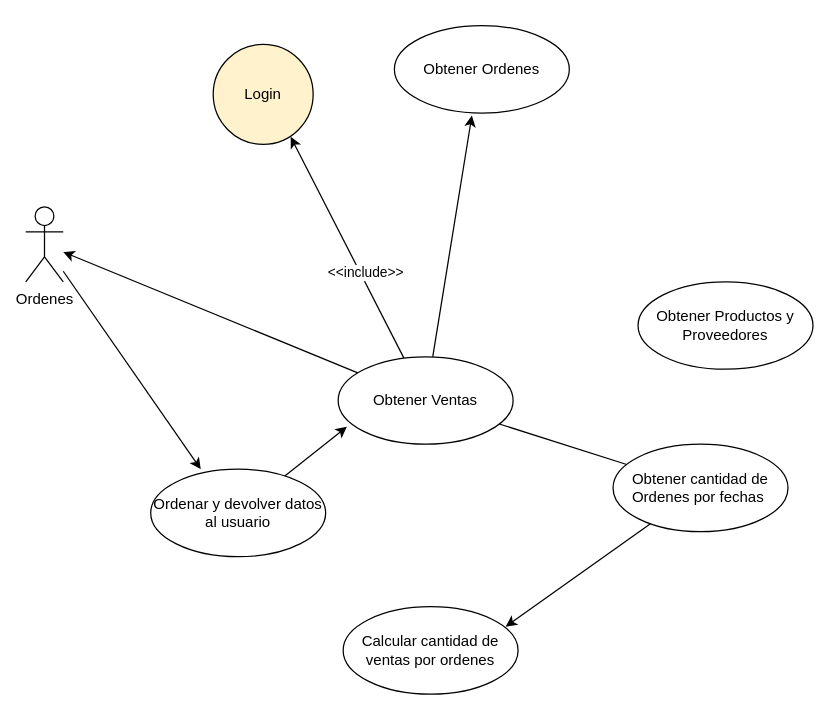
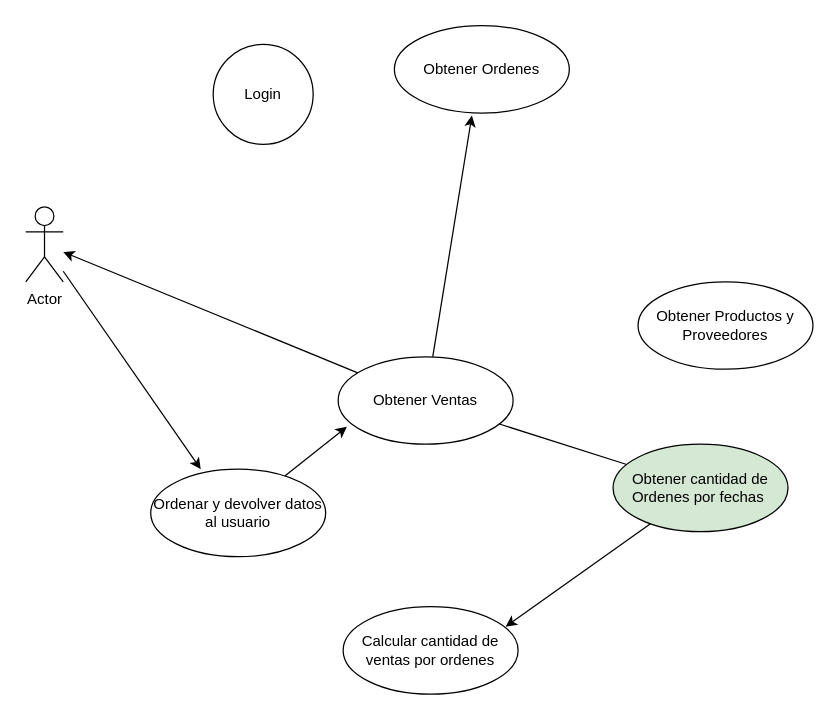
(263, 94) -> (263, 94)
(349, 251) -> none
(45, 300) -> (45, 300)
(701, 488) -> (701, 488)
